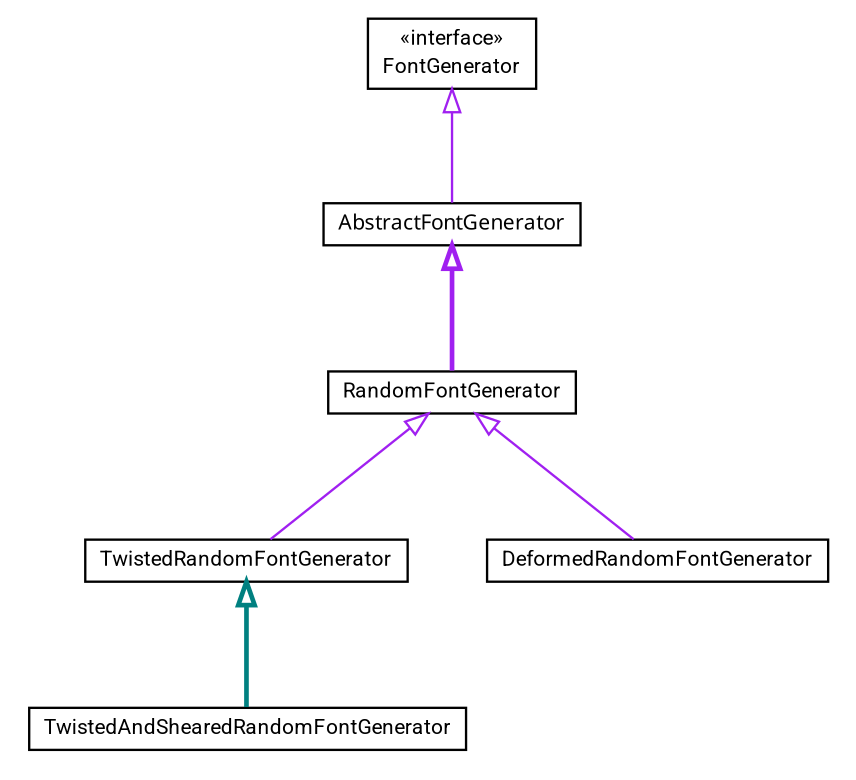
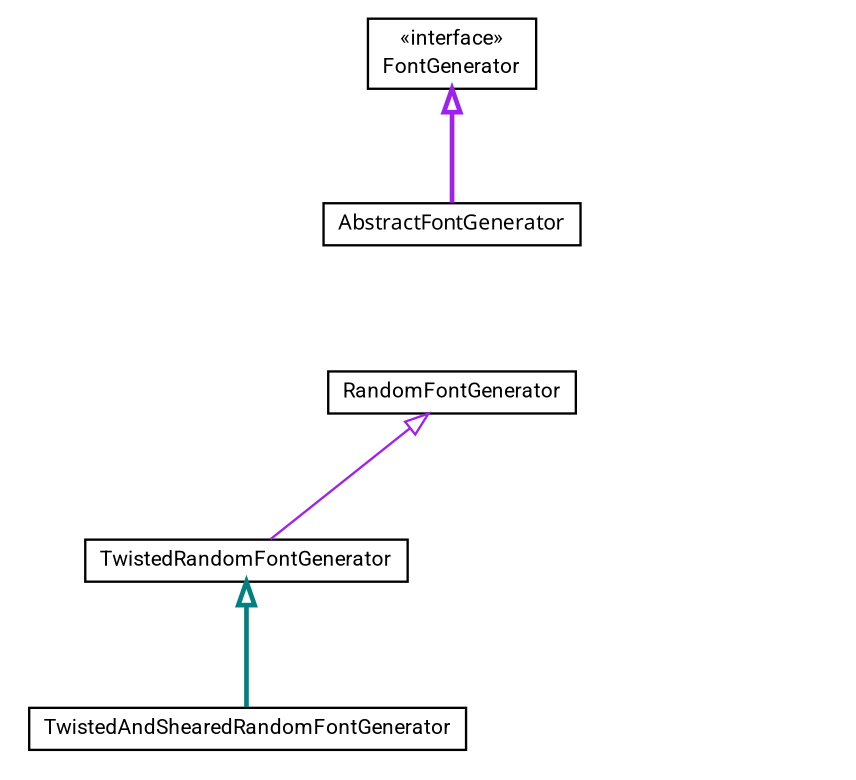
(452, 158) -> (452, 158)
(452, 320) -> none
(658, 561) -> none
